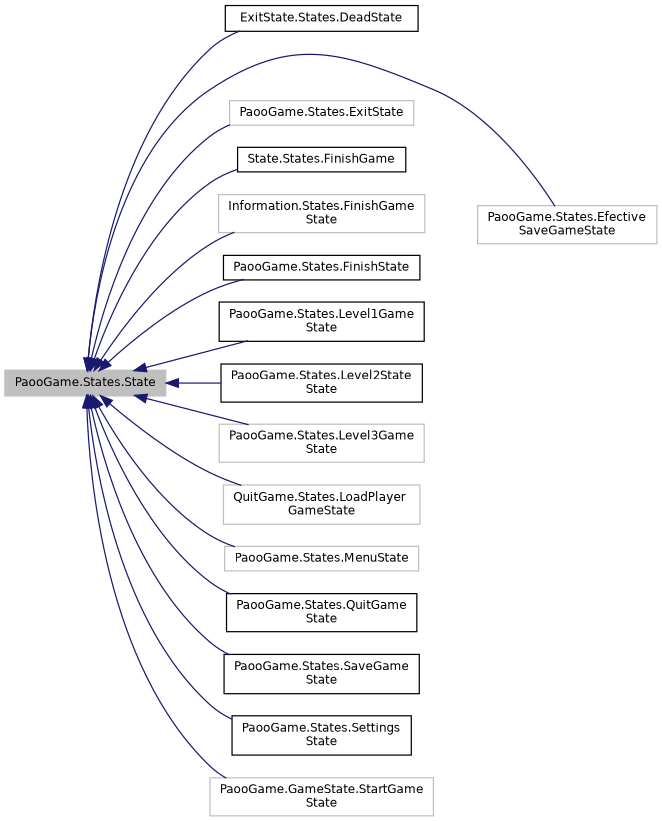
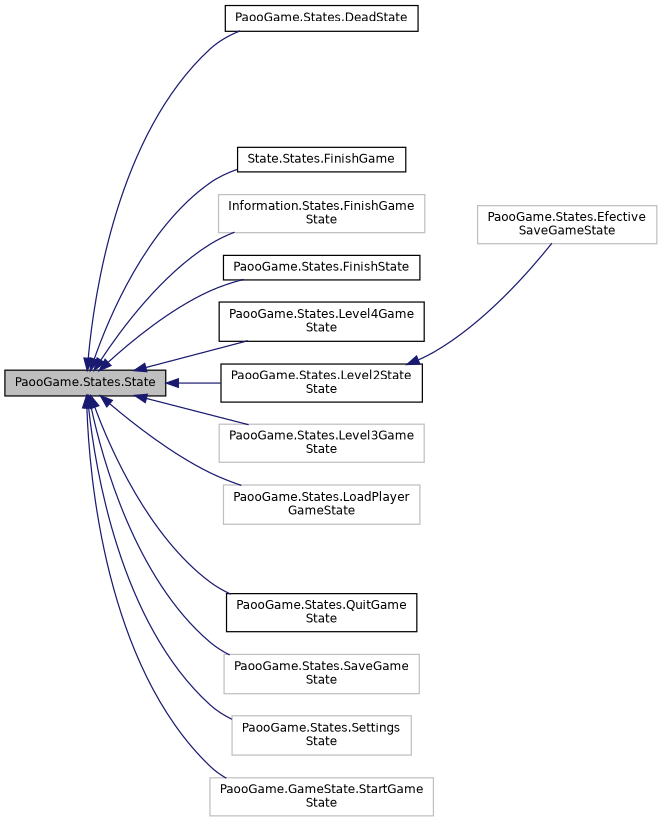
(322, 18) -> (322, 18)
(256, 66) -> (491, 309)
(322, 113) -> none
(322, 322) -> (322, 322)
(85, 383) -> (85, 383)
(322, 505) -> (322, 505)
(322, 559) -> none
(322, 674) -> (322, 674)
(322, 735) -> (322, 735)
